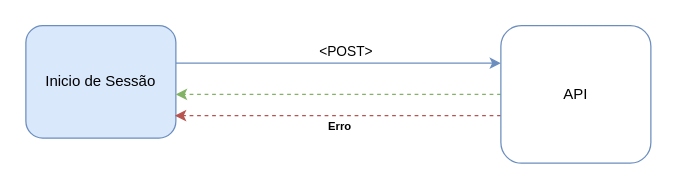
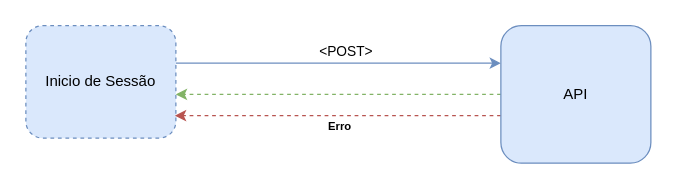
(101, 82) -> (101, 82)
(576, 94) -> (576, 94)
